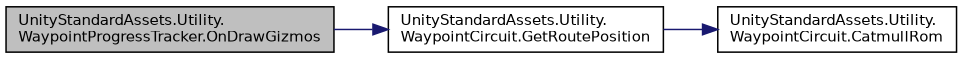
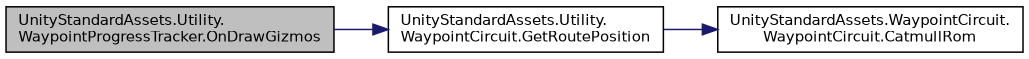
(837, 29) -> (870, 29)
